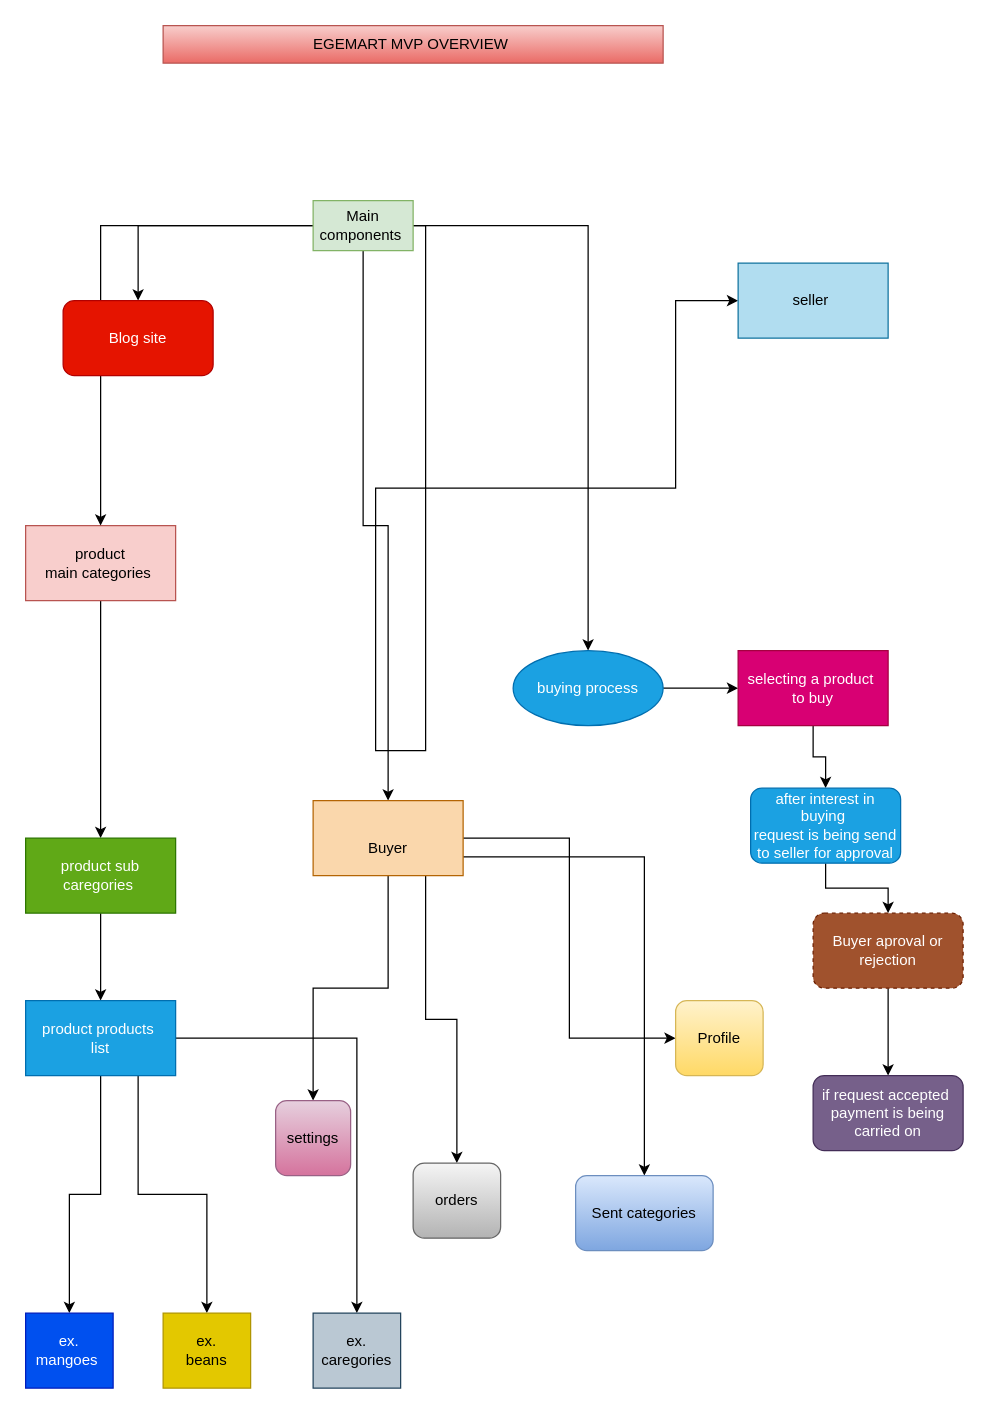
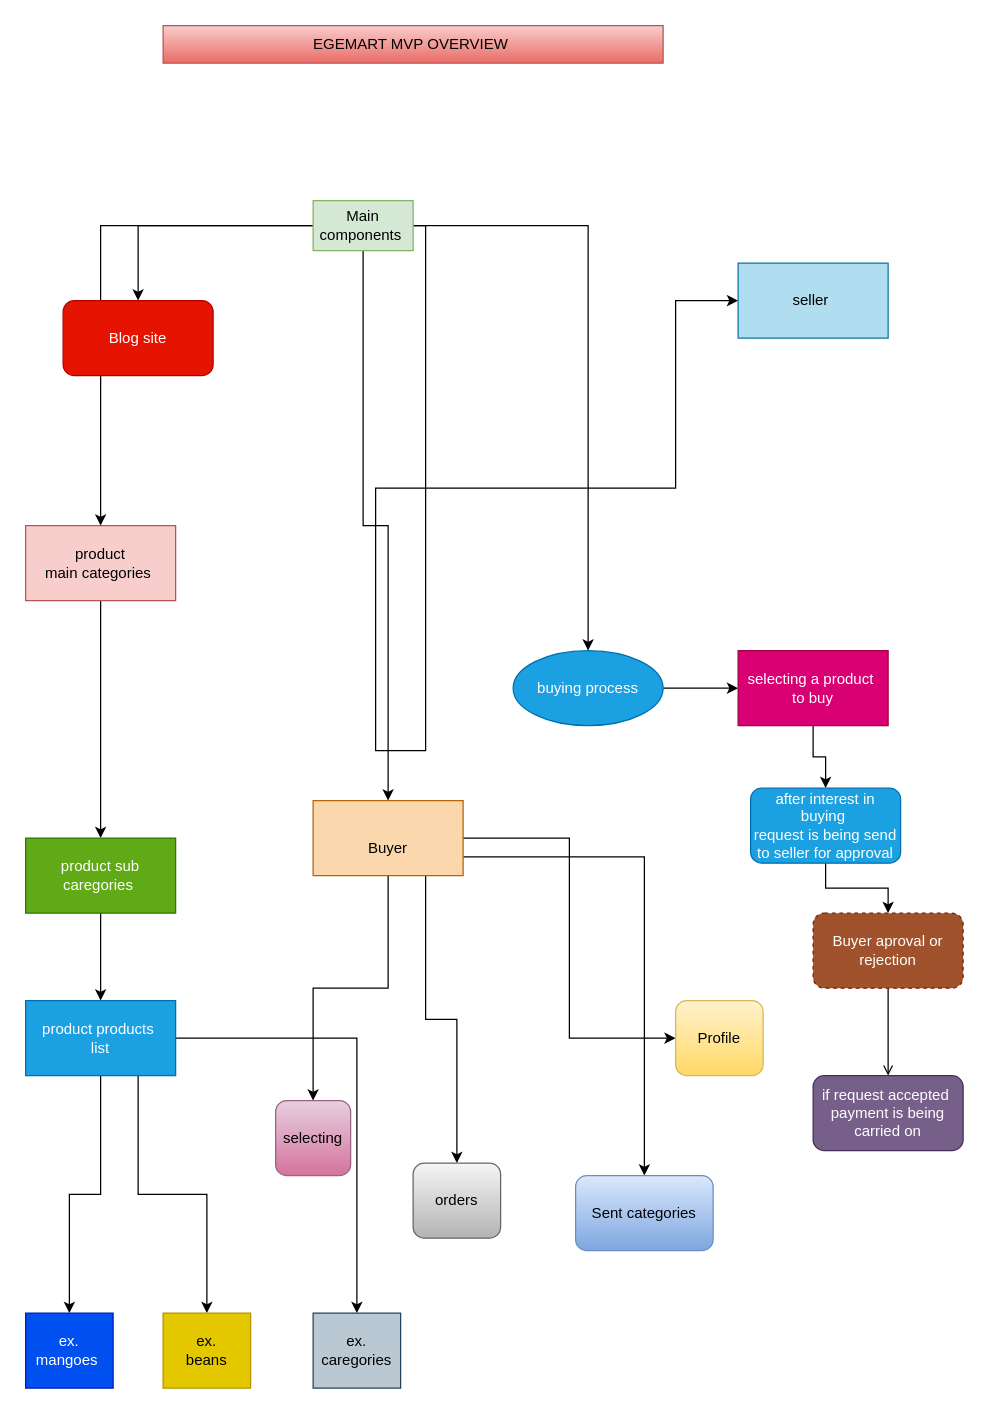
(888, 1066) -> (888, 1067)
(313, 1138) -> (313, 1138)
